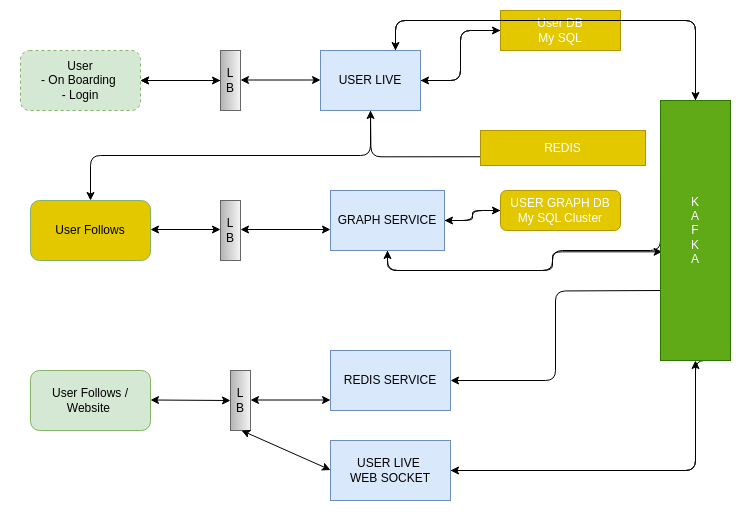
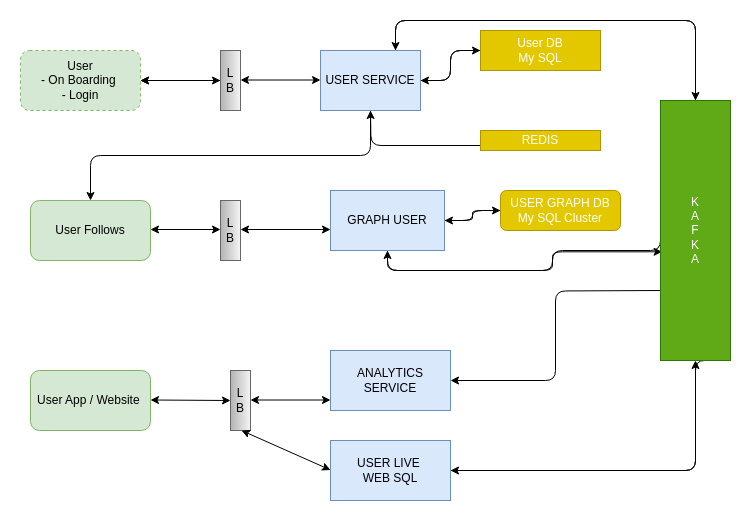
(561, 31) -> (541, 51)
(371, 81) -> (371, 81)
(563, 148) -> (541, 141)
(388, 221) -> (388, 221)
(91, 231) -> (91, 231)
(391, 381) -> (391, 381)
(91, 401) -> (91, 401)
(391, 471) -> (391, 471)
